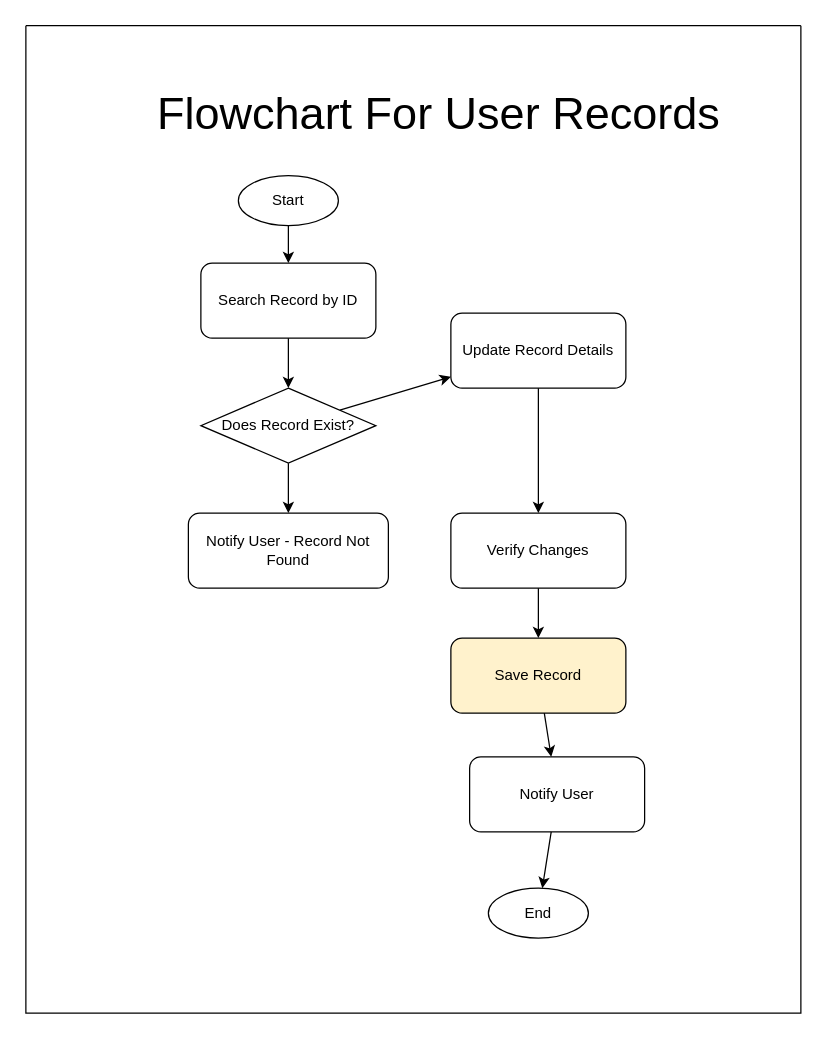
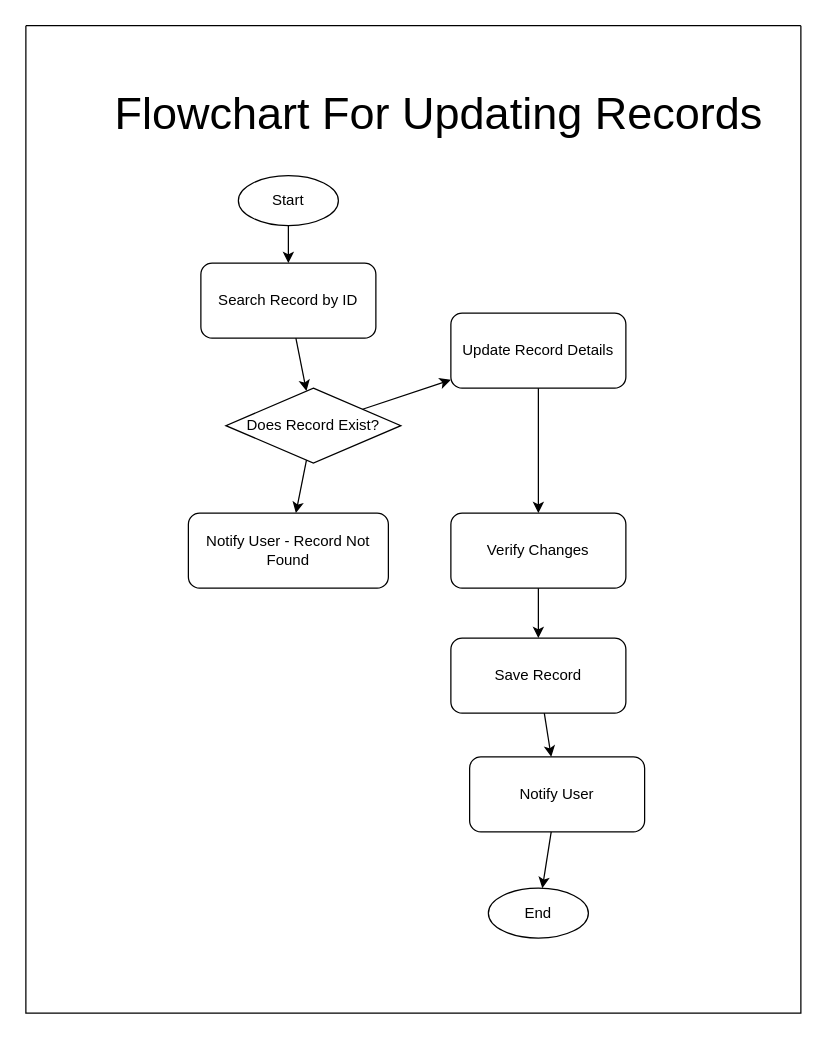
(439, 113) -> (439, 113)
(288, 426) -> (313, 426)
(538, 676) -> (538, 676)
